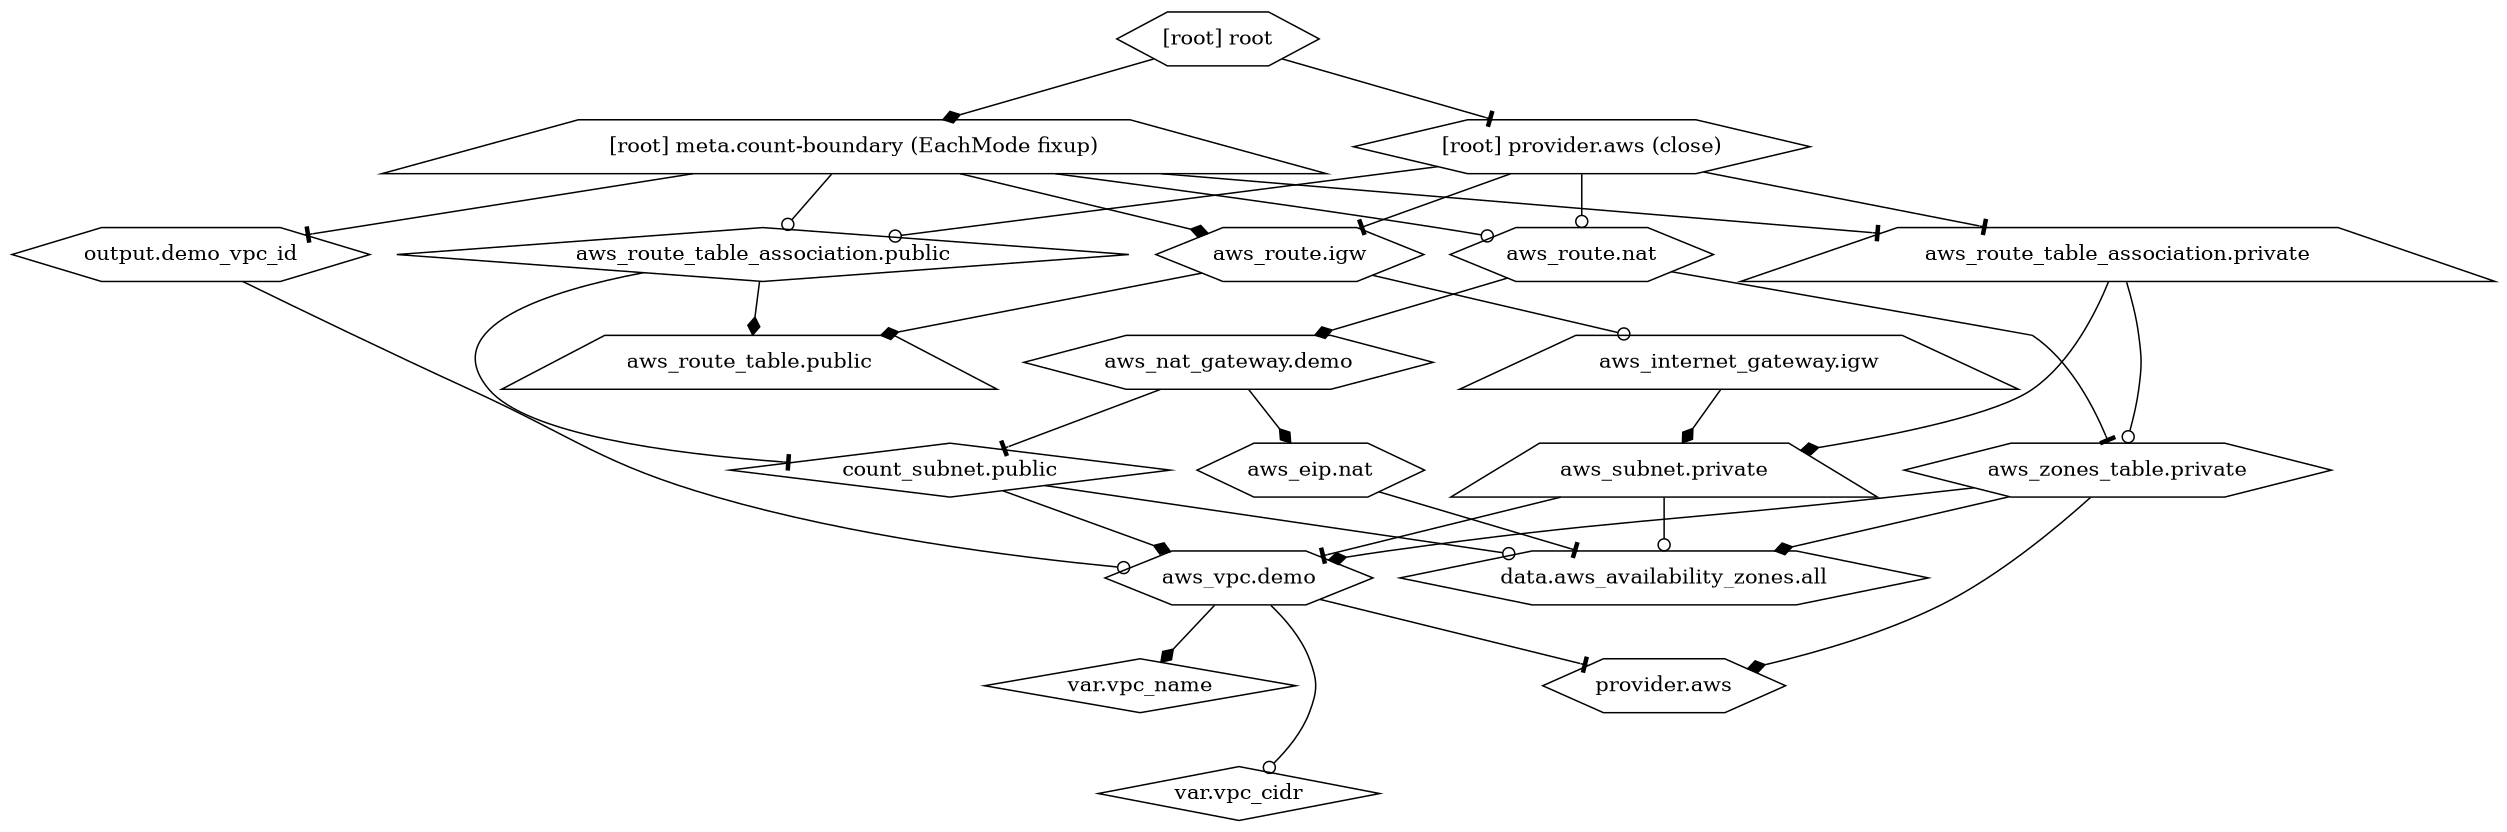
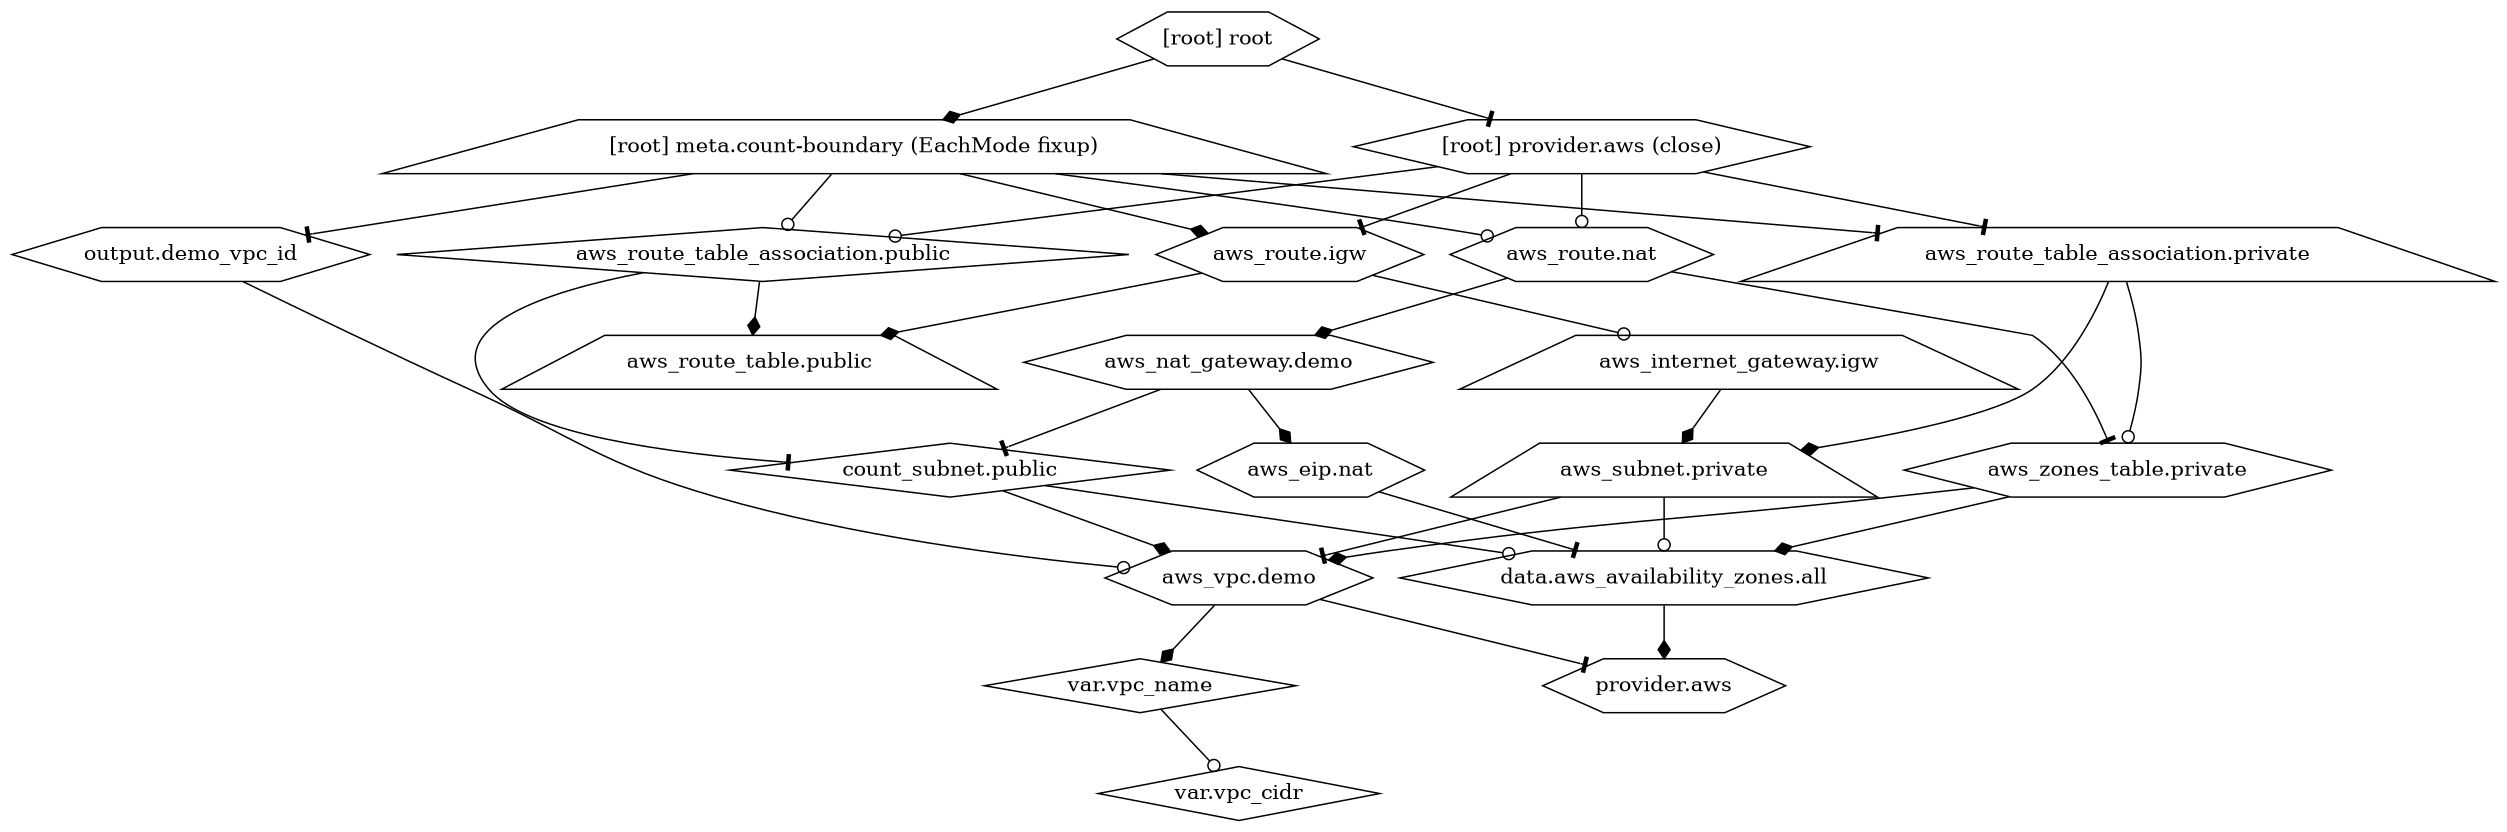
(1941, 605) -> (1664, 623)
(1316, 684) -> (1185, 735)
